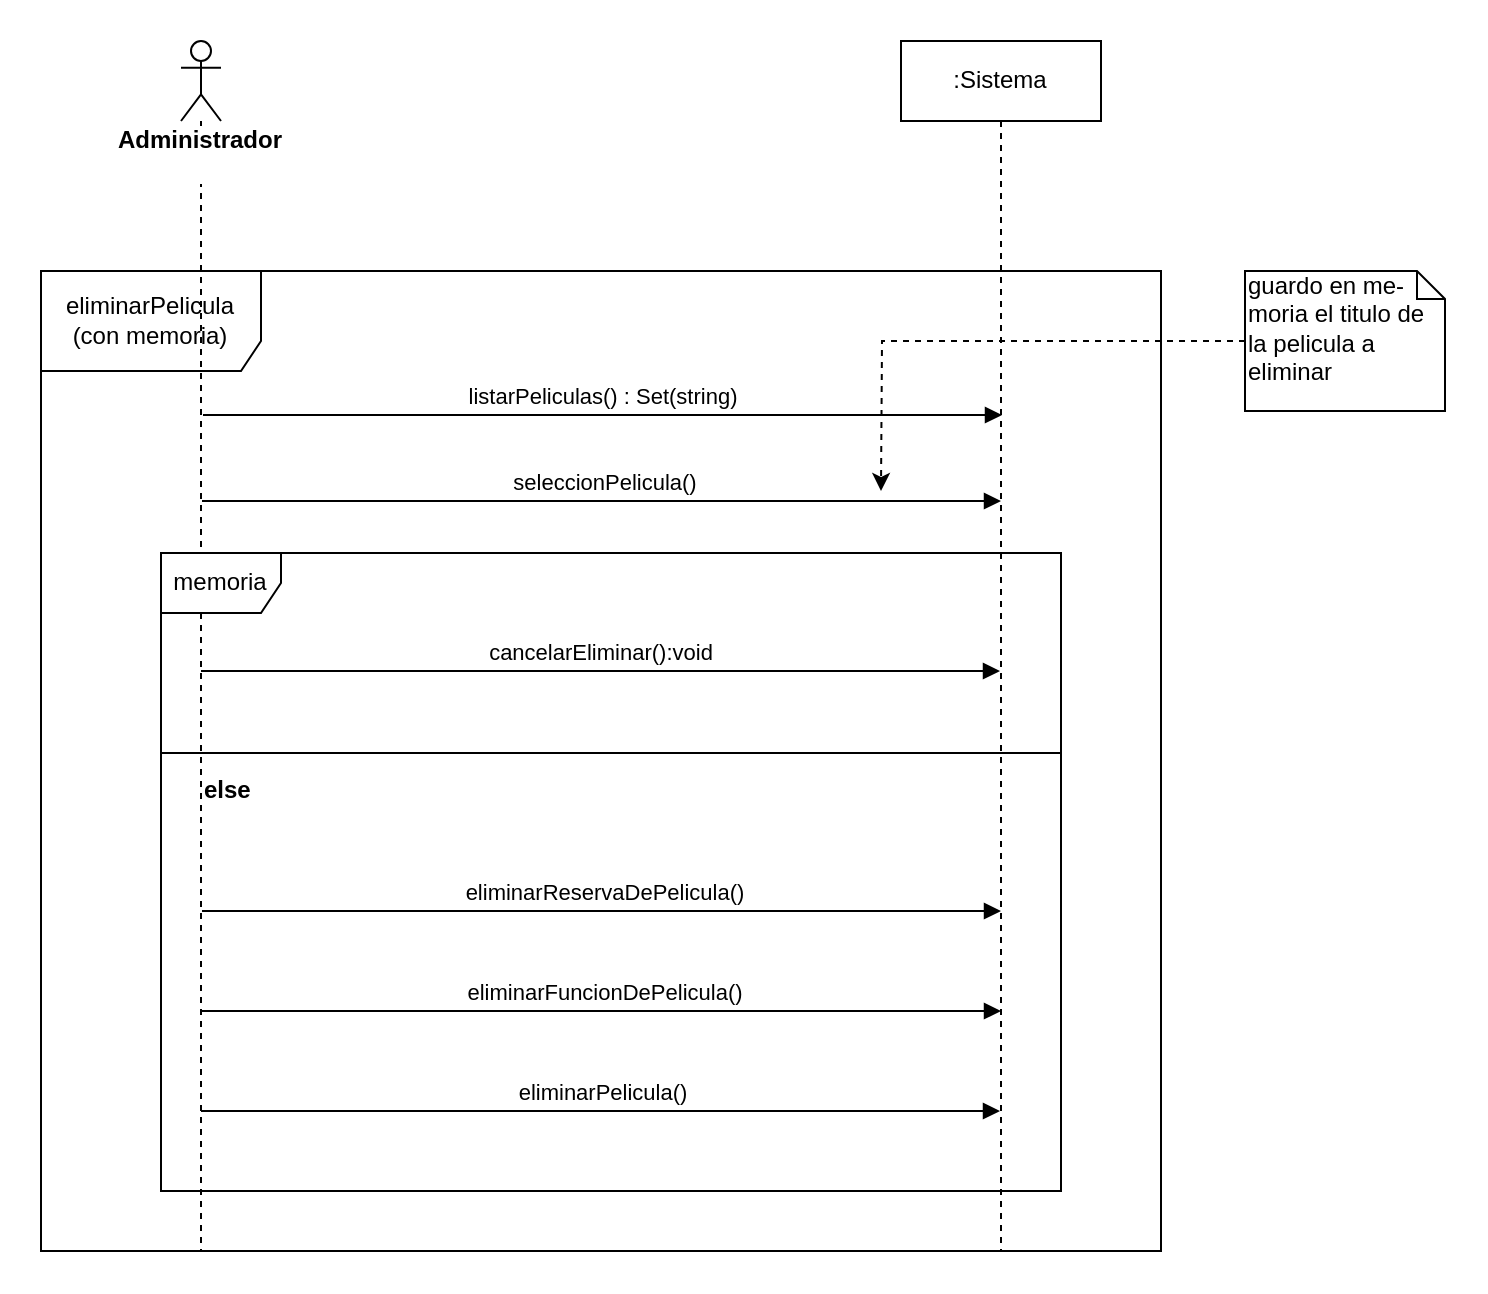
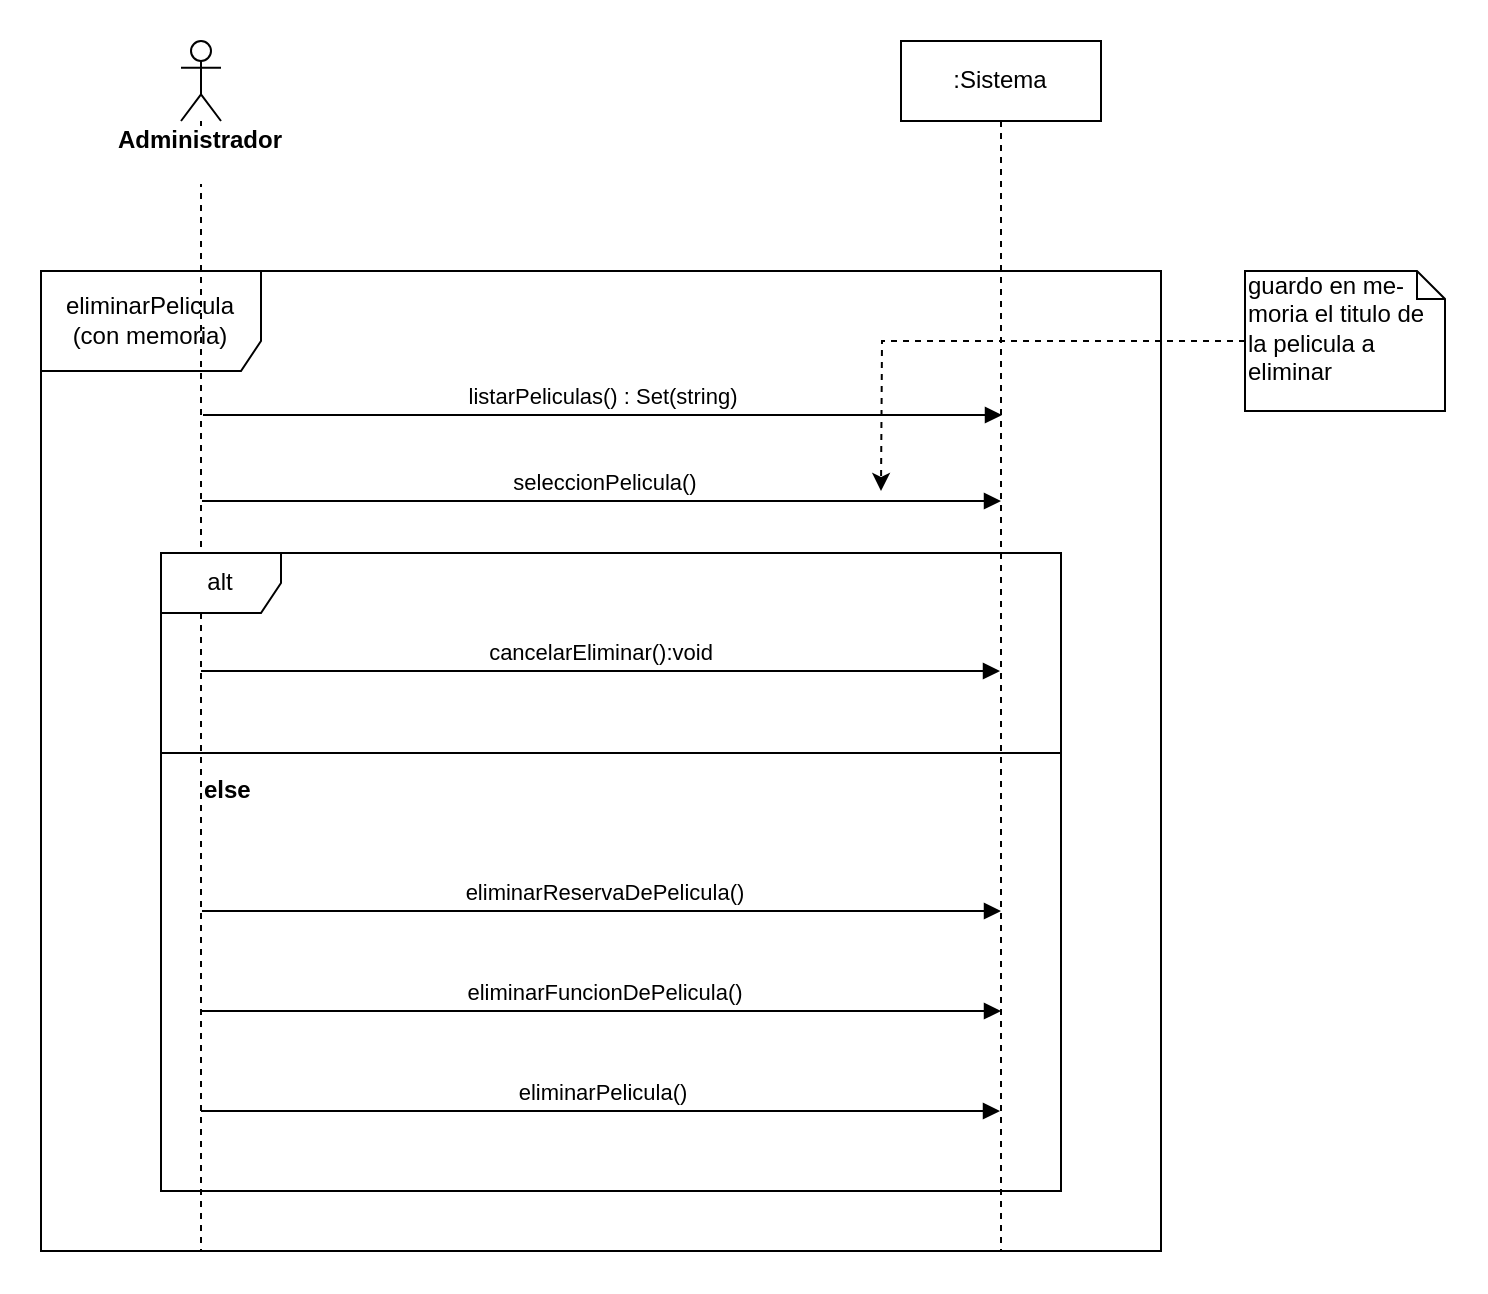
(221, 583) -> (221, 583)
